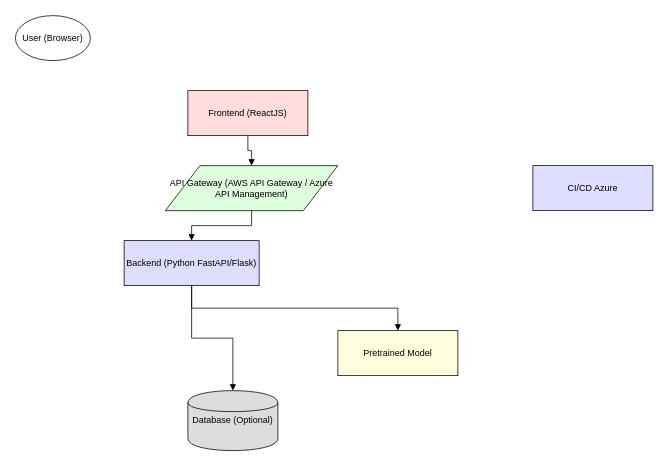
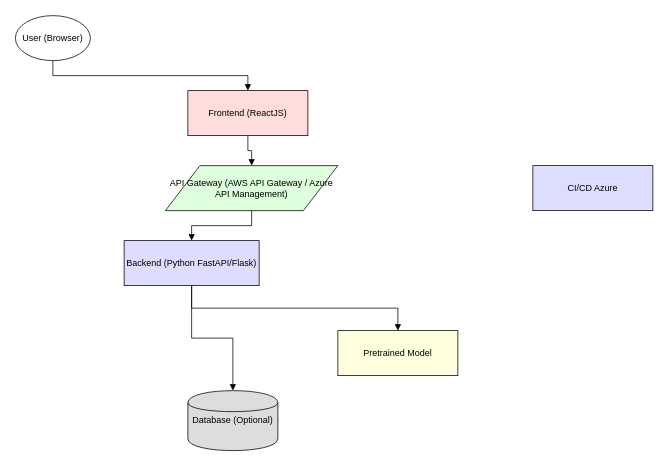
none -> (153, 75)
